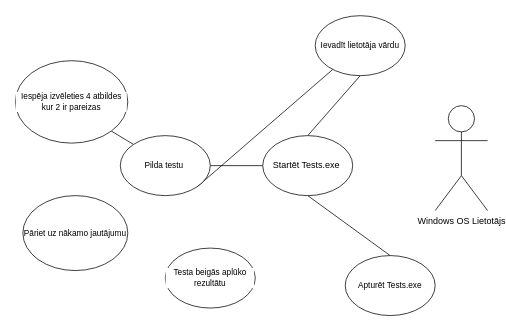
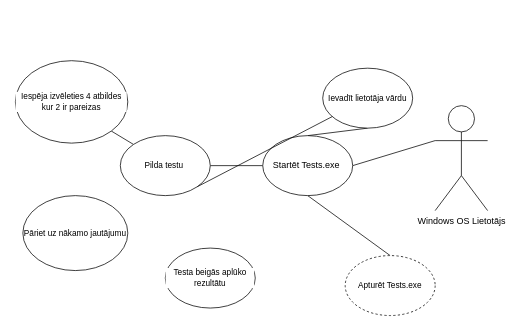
(360, 45) -> (368, 98)
none -> (394, 153)
(390, 285) -> (390, 285)
